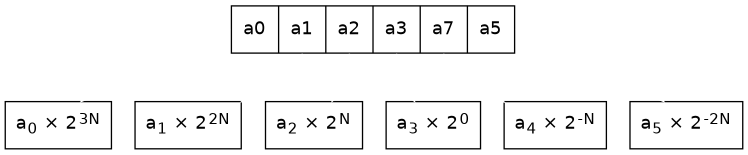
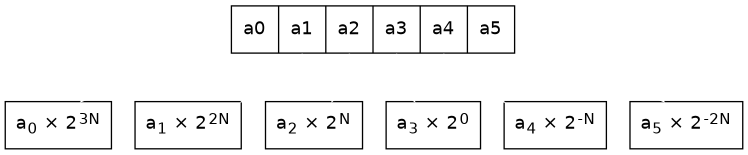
(444, 29) -> (444, 29)
